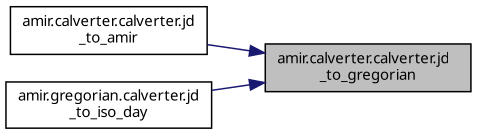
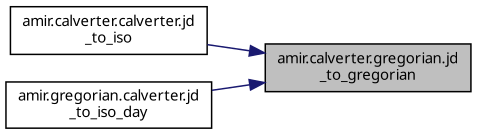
(109, 31) -> (109, 31)
(368, 68) -> (368, 68)
